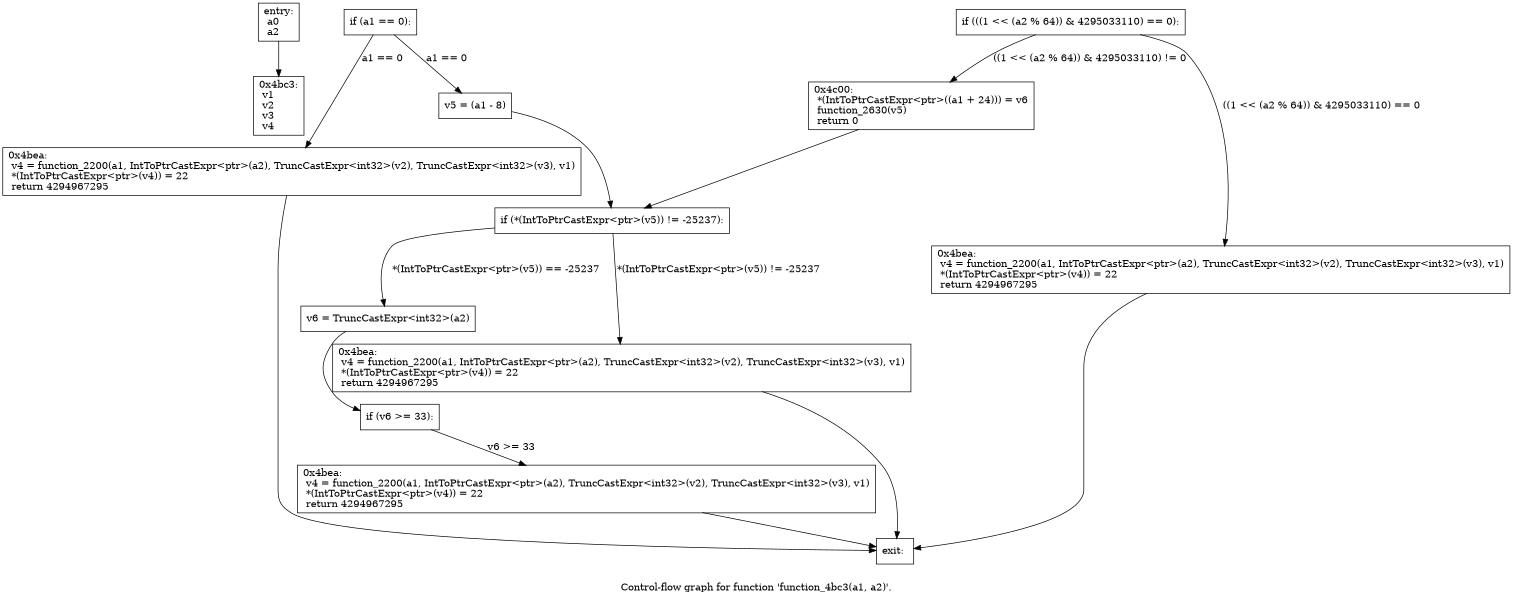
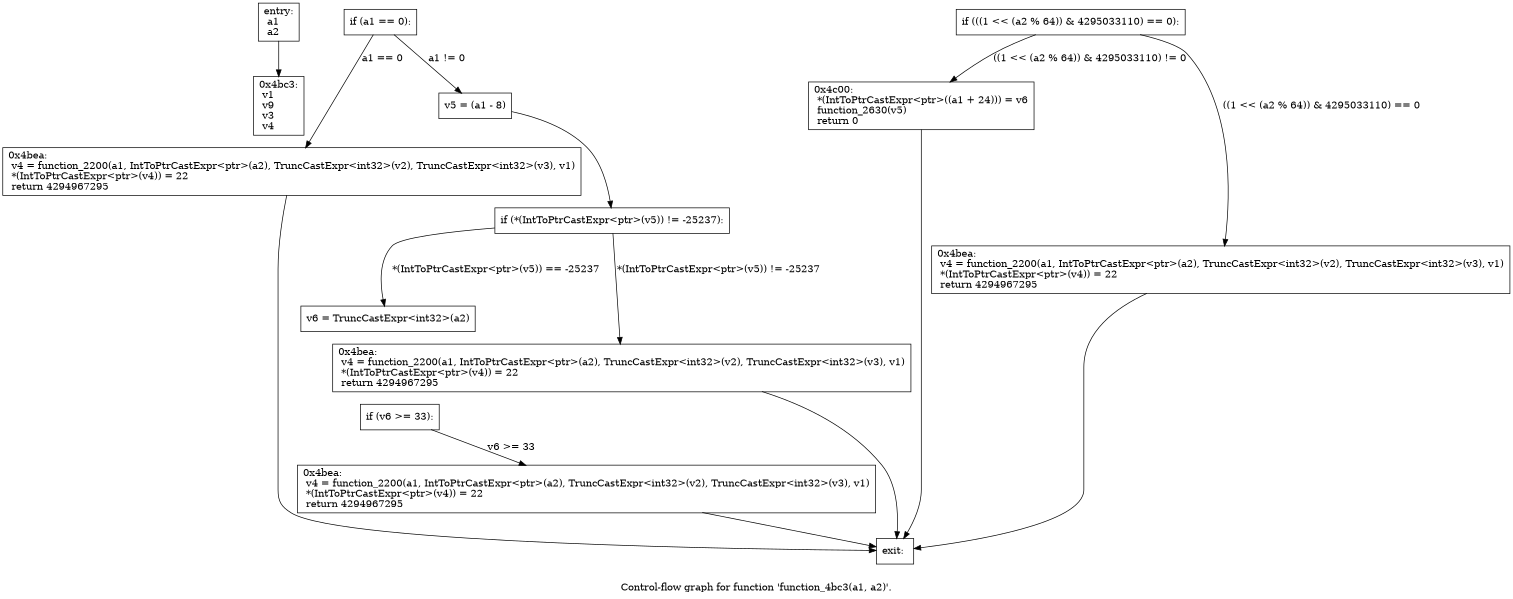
(271, 22) -> (271, 22)
(447, 59) -> (447, 59)
(267, 105) -> (267, 105)
(755, 168) -> (921, 332)
(323, 372) -> none
